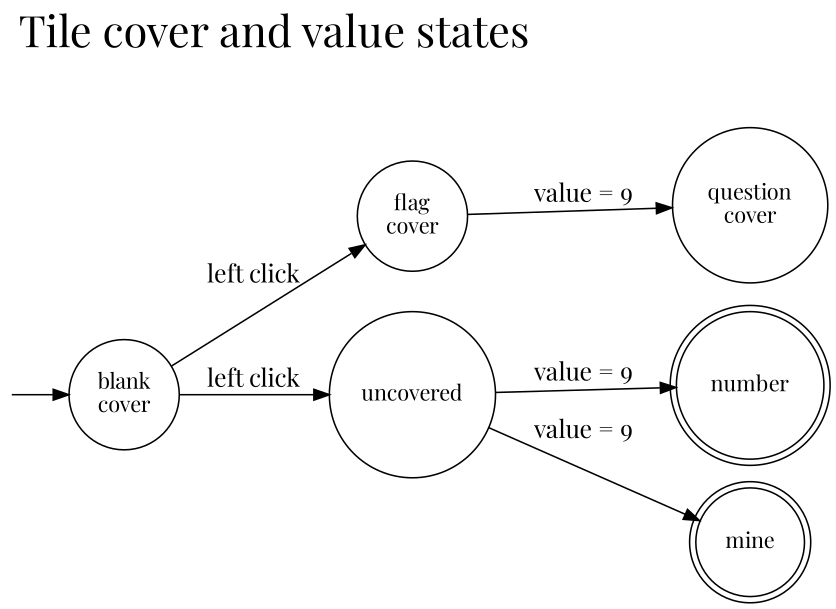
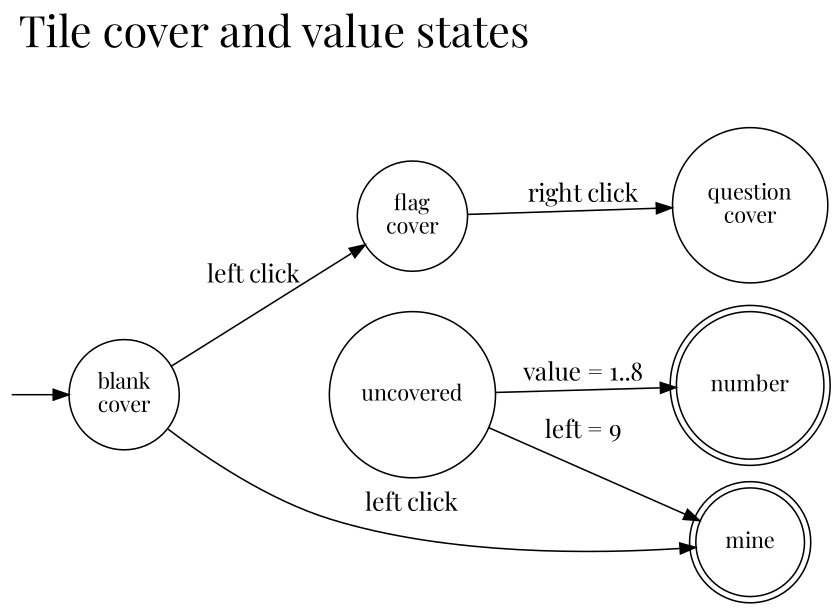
(584, 196) -> (584, 196)
(584, 375) -> (584, 375)
(247, 395) -> (411, 538)
(584, 432) -> (584, 432)
